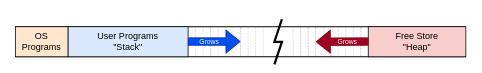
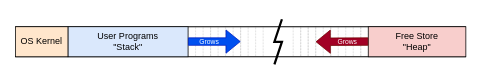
(42, 42) -> (42, 42)
